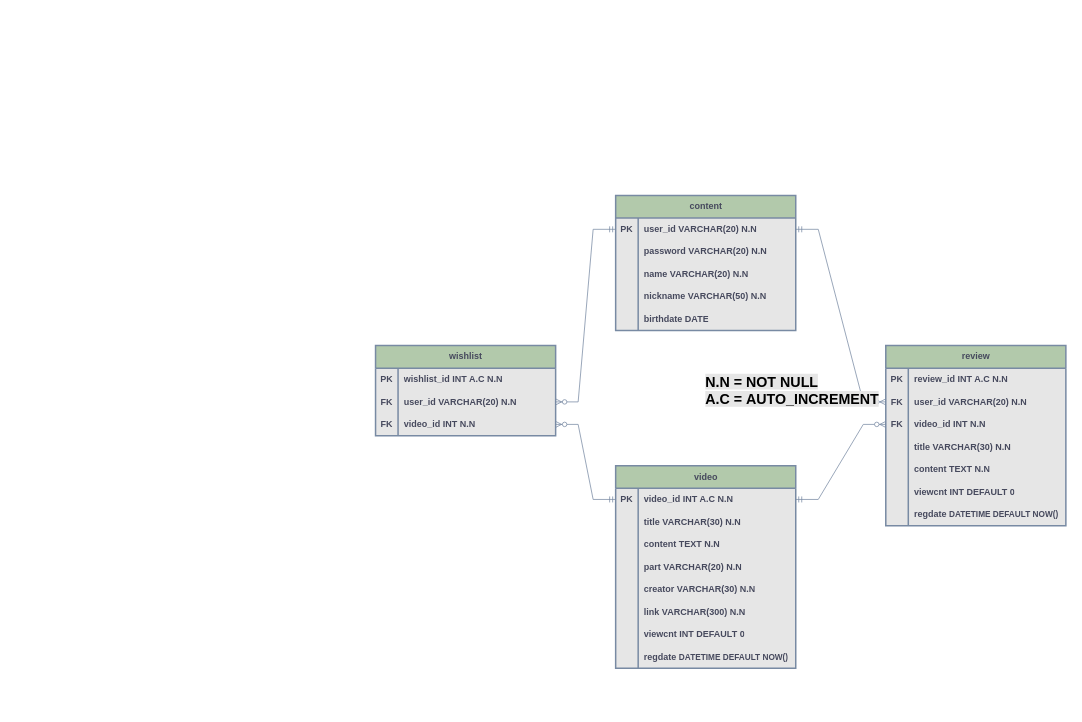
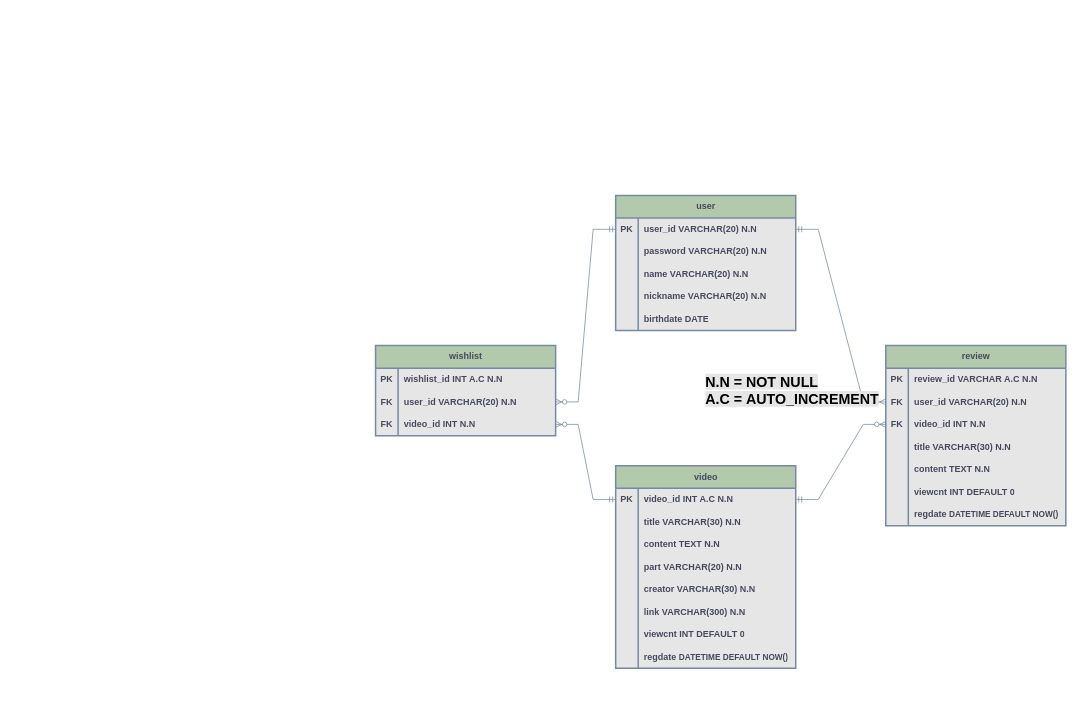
(706, 207) -> (706, 207)
(700, 297) -> (700, 297)
(959, 379) -> (969, 379)
